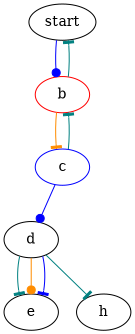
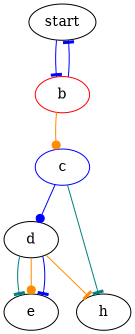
(56, 56) -> (56, 56)
(69, 61) -> (69, 61)
(56, 128) -> (56, 128)
(69, 133) -> (82, 237)
(66, 274) -> (66, 274)
